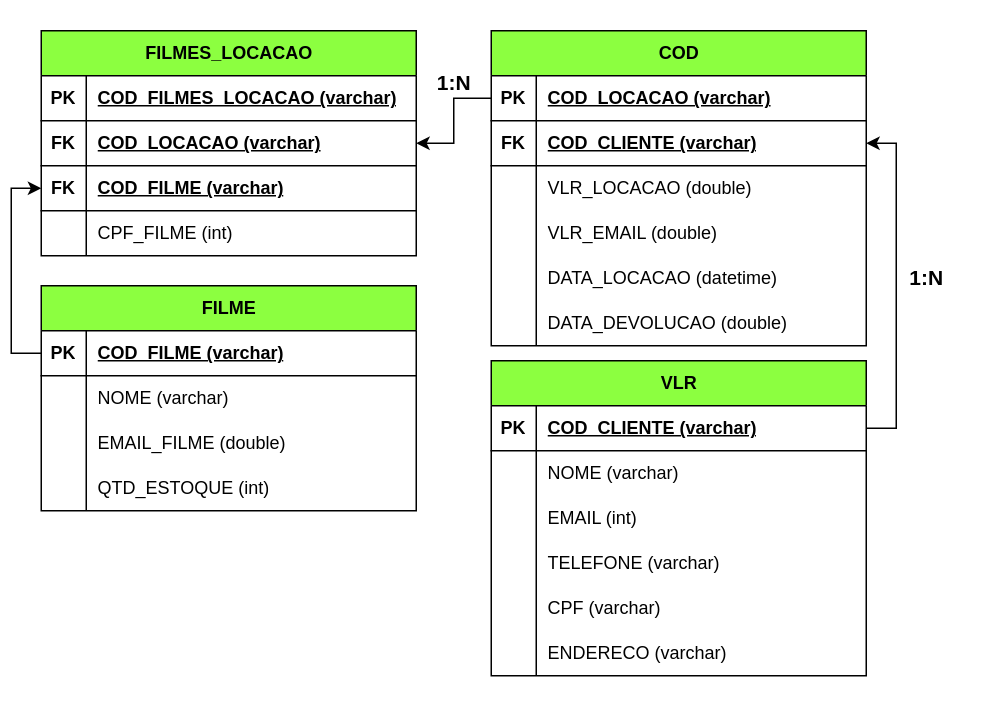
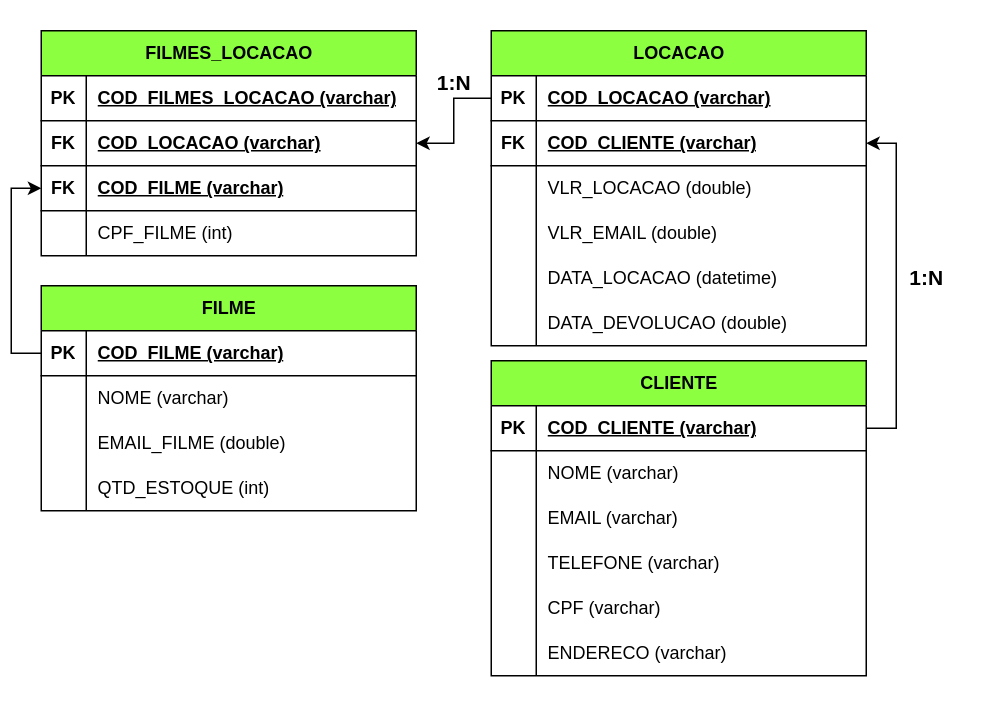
(680, 53) -> (680, 53)
(680, 383) -> (680, 383)
(599, 518) -> (622, 518)
